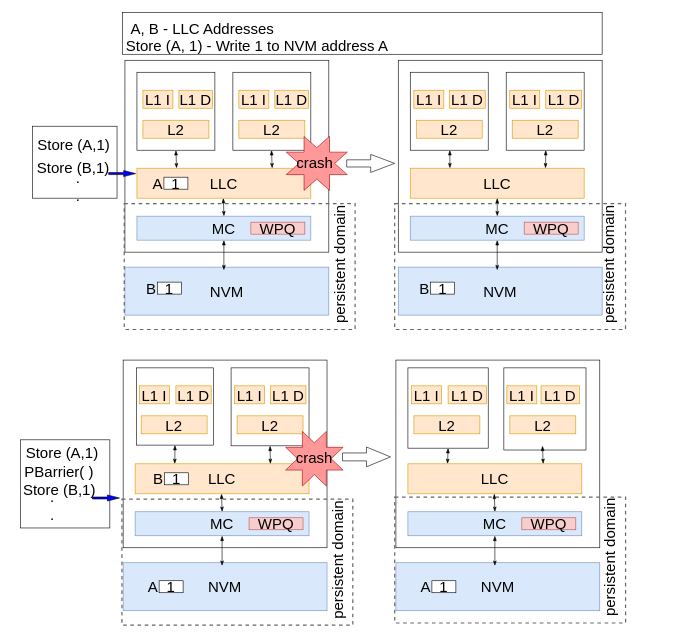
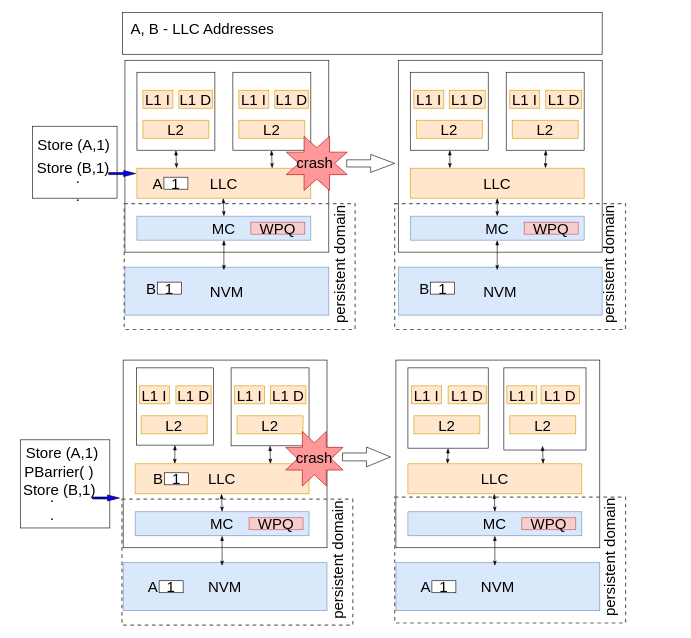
(262, 45) -> none
